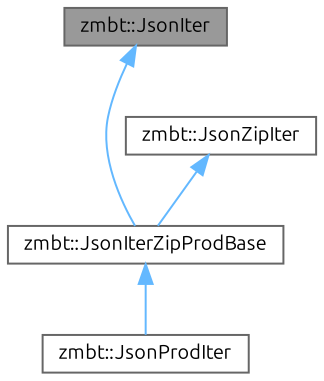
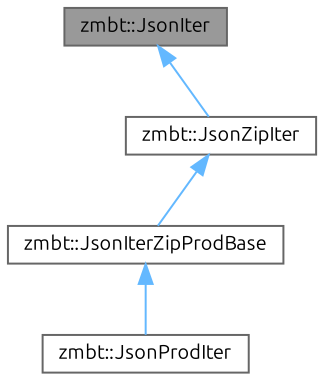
(107, 146) -> (189, 90)
